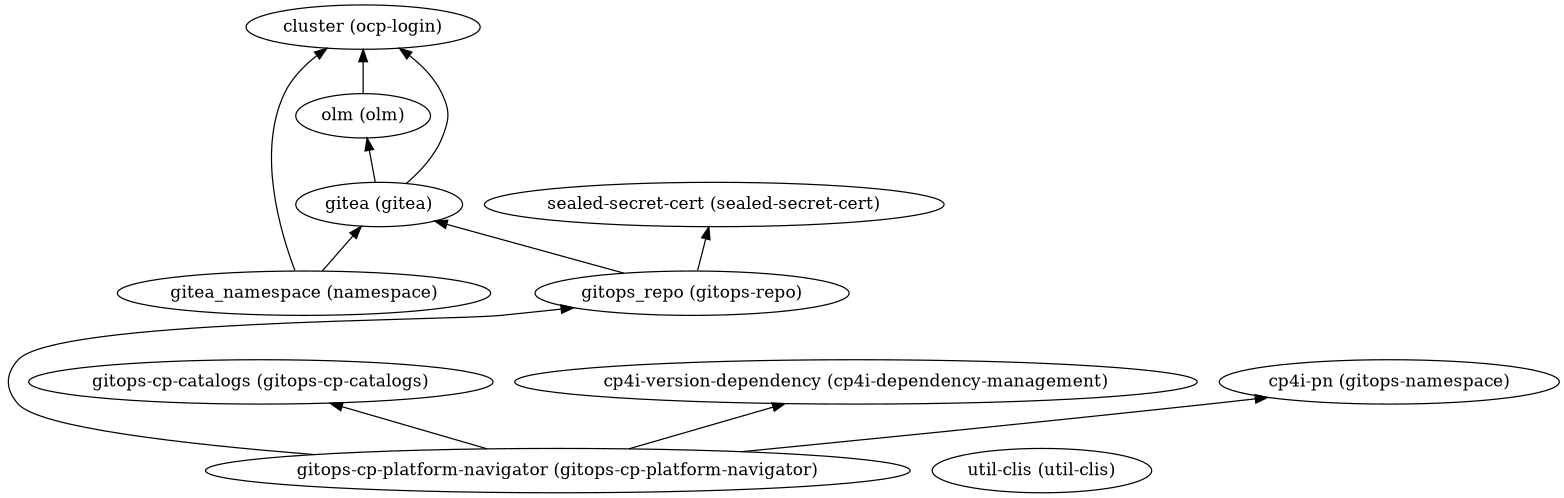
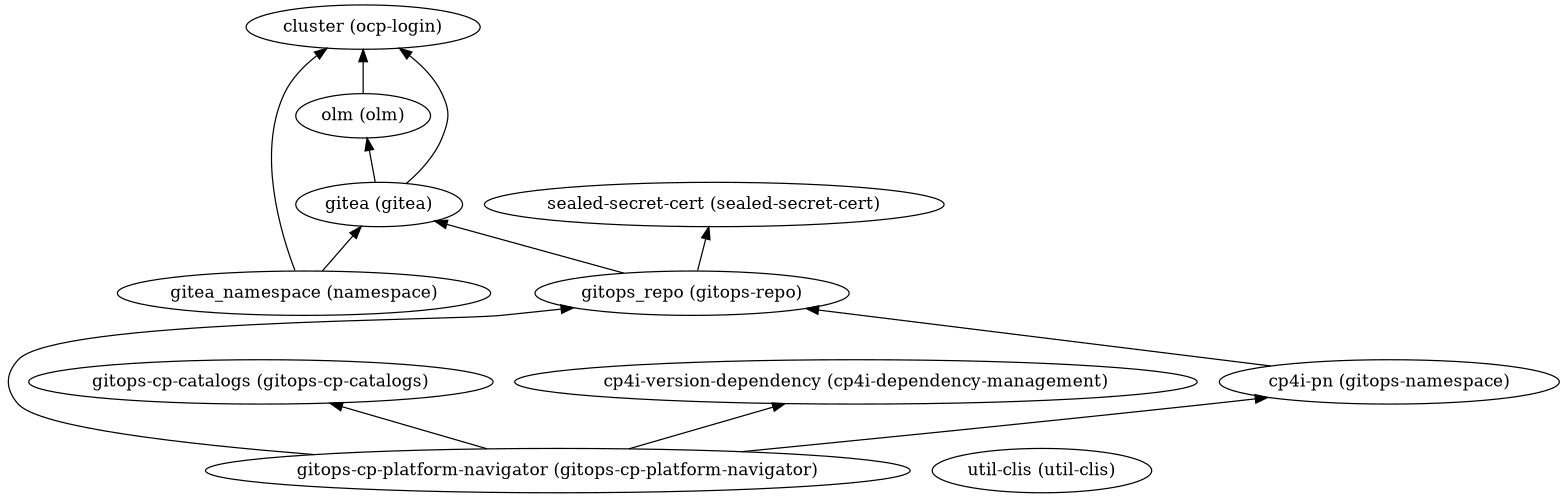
none -> (1045, 338)
